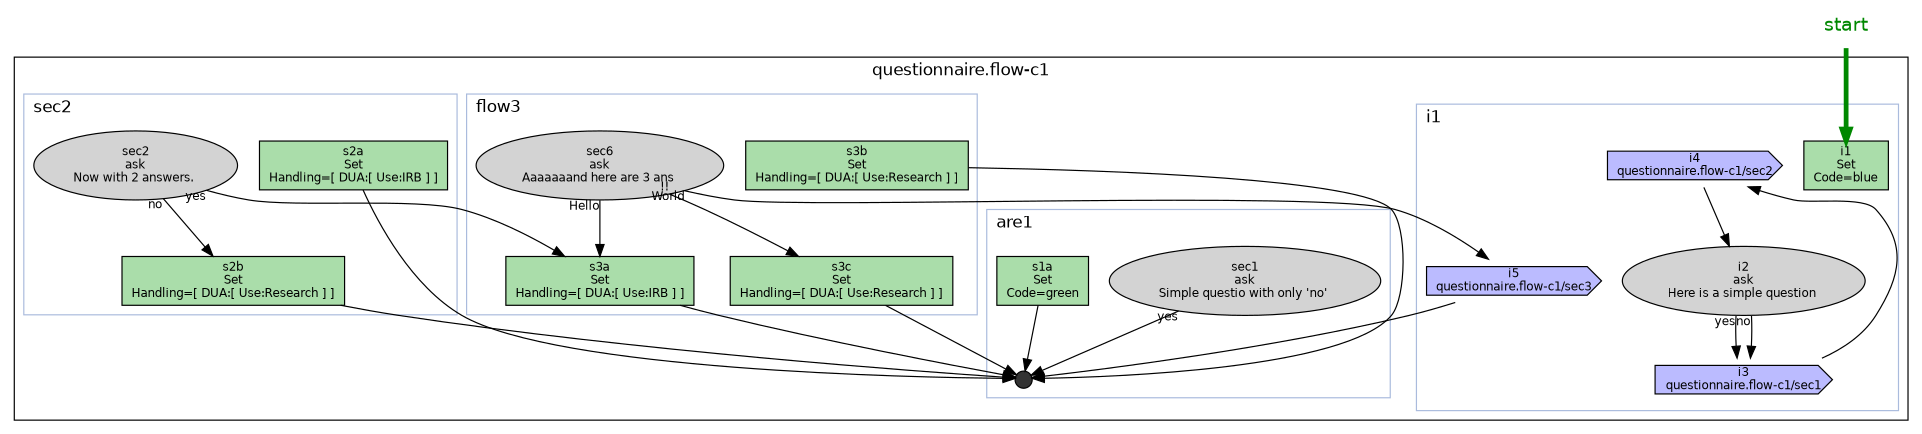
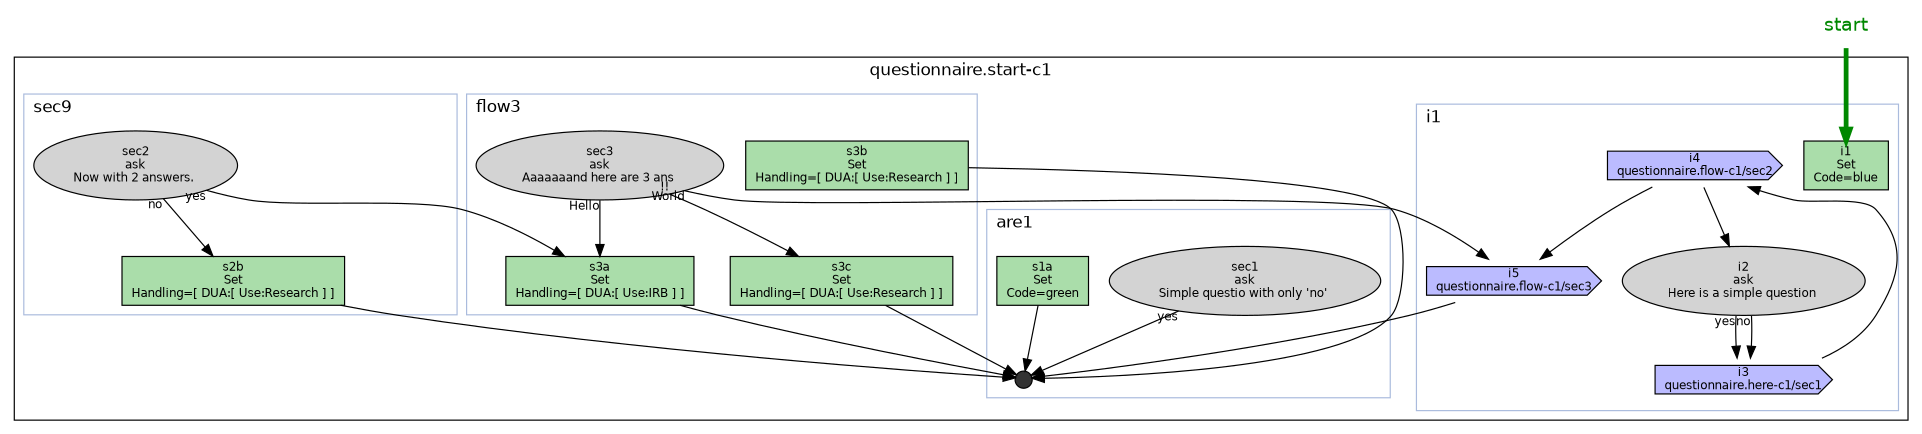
(961, 71) -> (961, 71)
(53, 108) -> (53, 108)
(354, 165) -> none
(600, 165) -> (600, 165)
none -> (1600, 217)
(1744, 380) -> (1744, 380)
